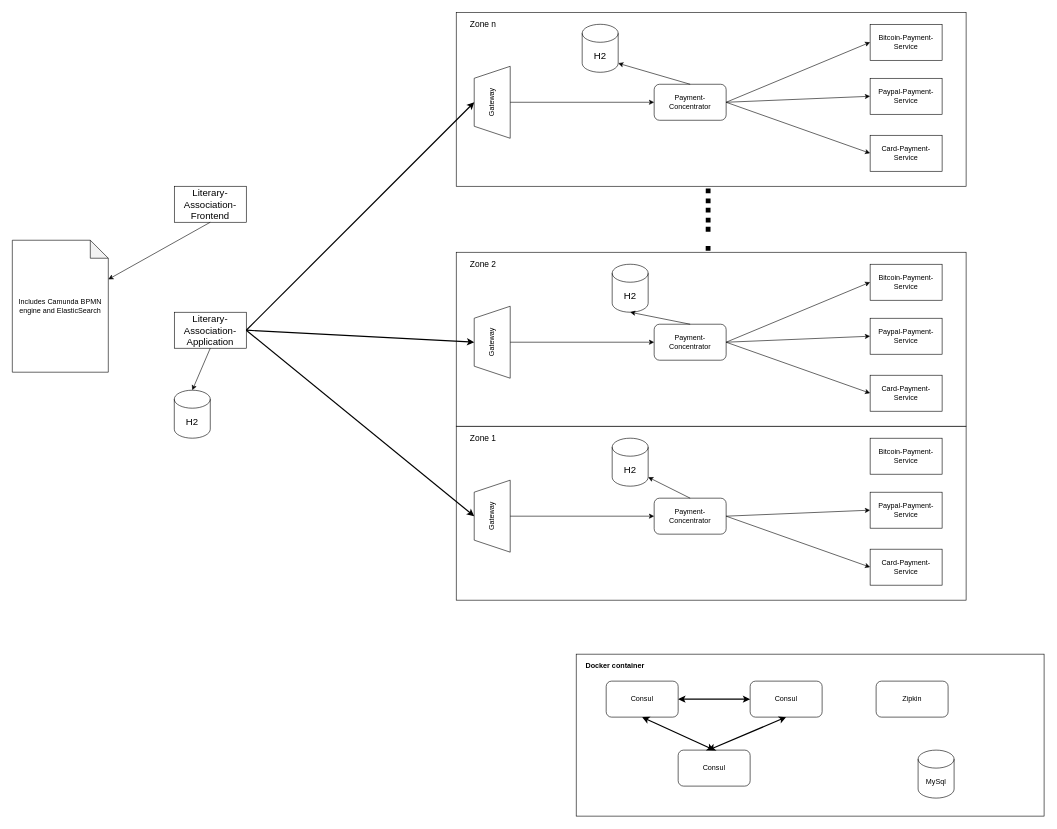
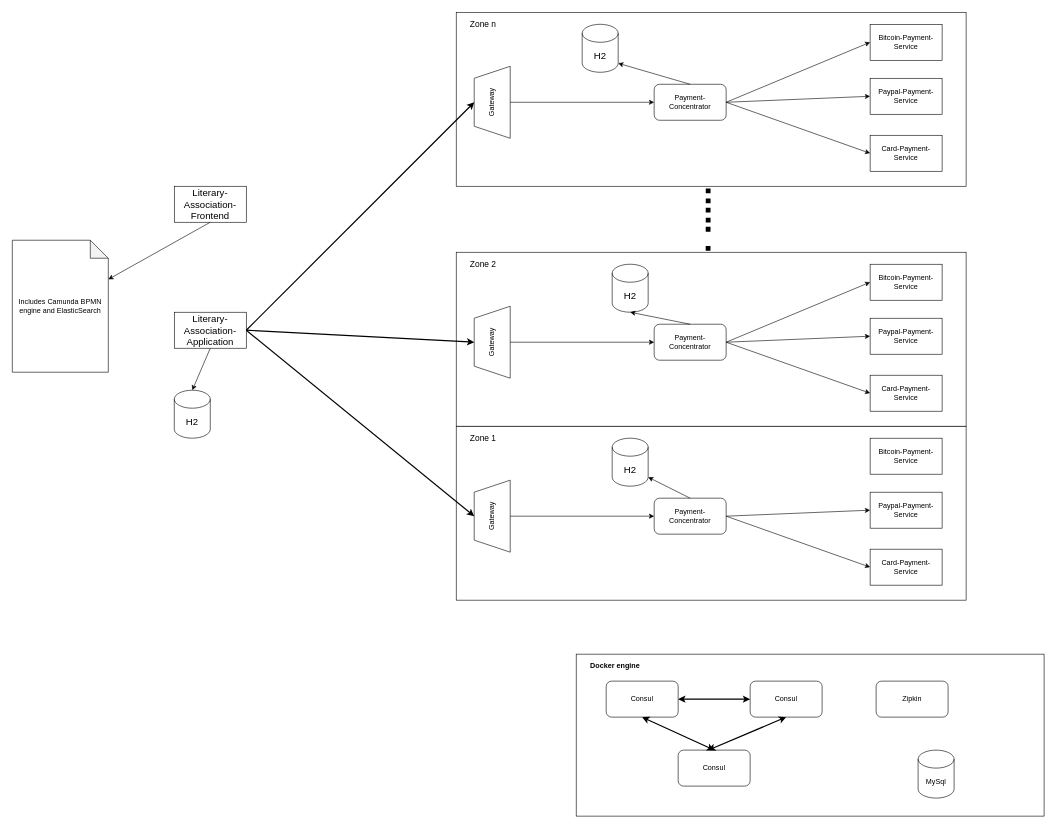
(615, 666) -> (615, 666)
